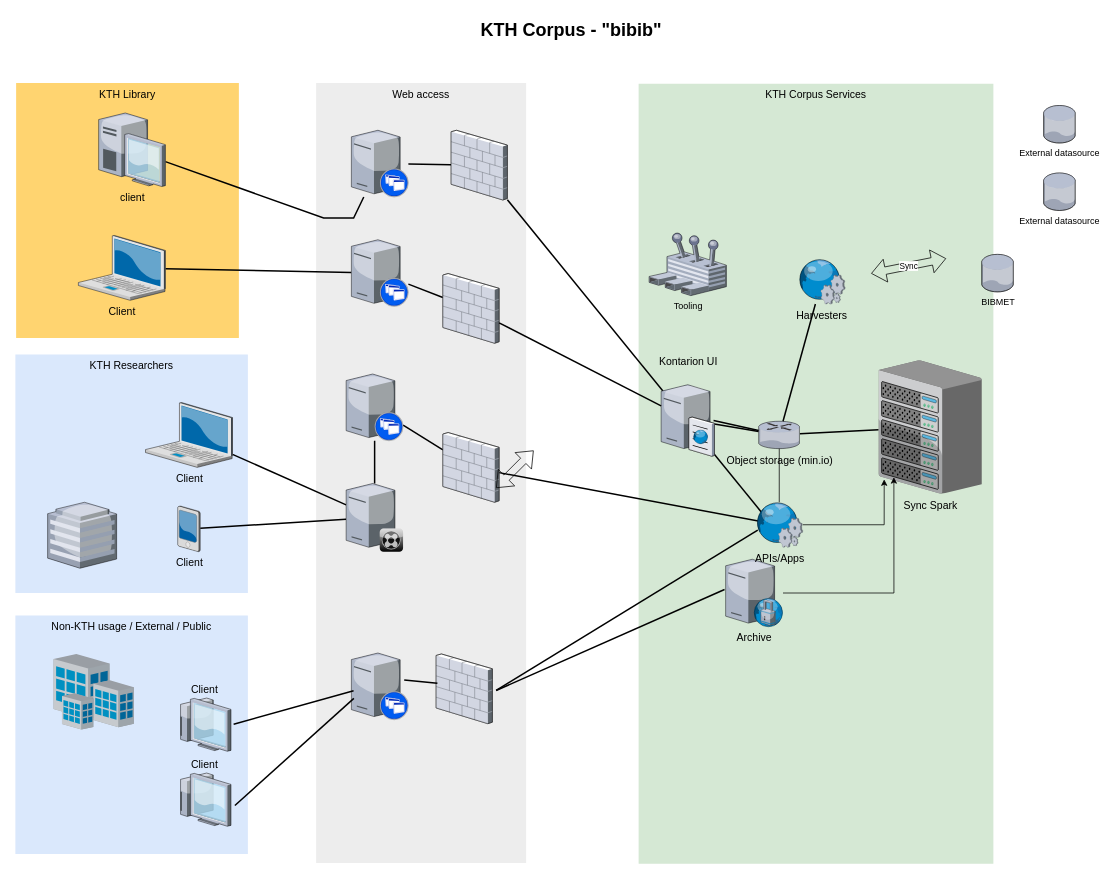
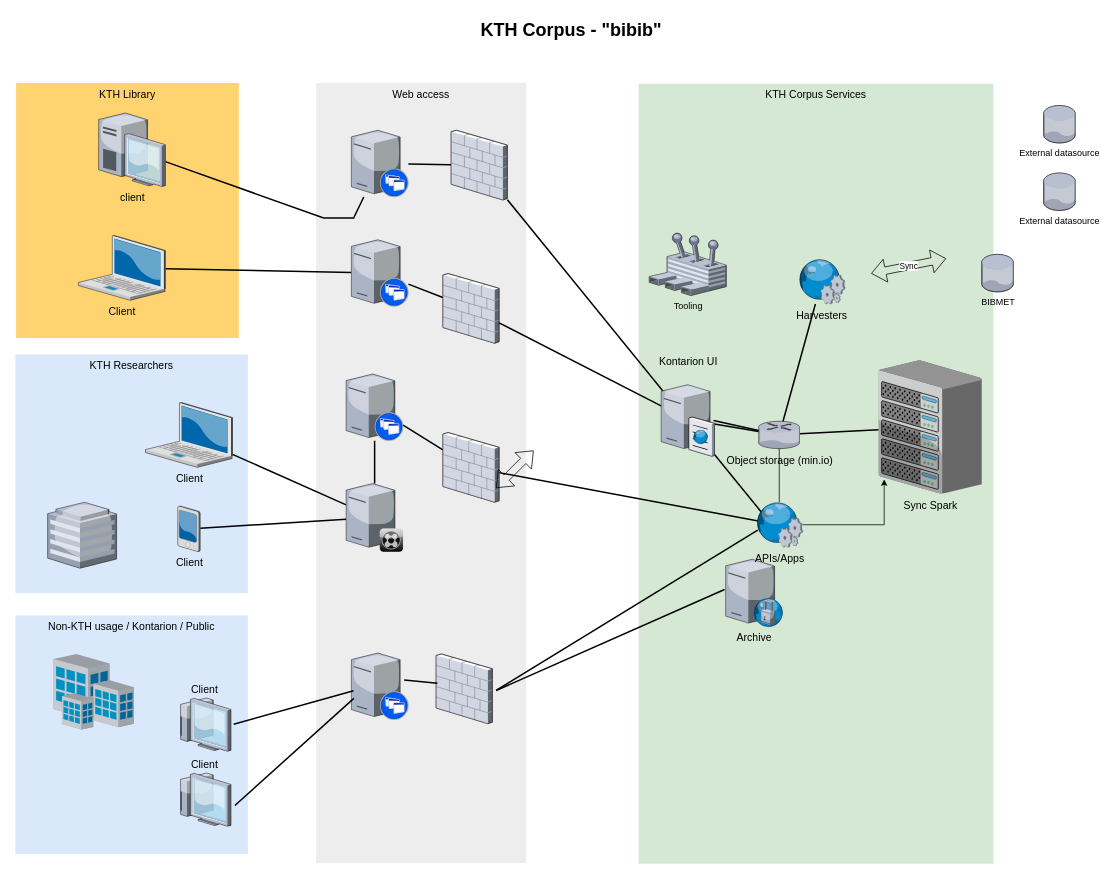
(894, 593) -> none
(132, 627) -> (132, 627)
